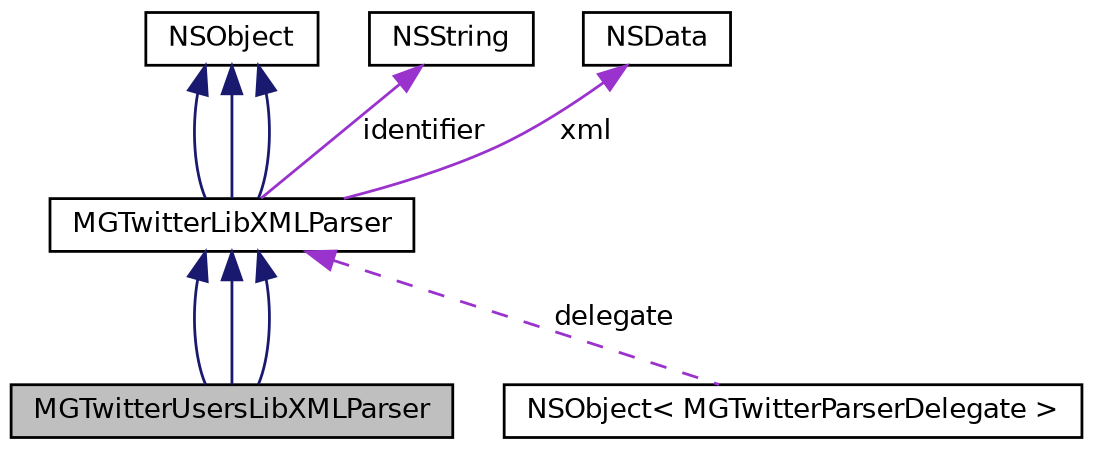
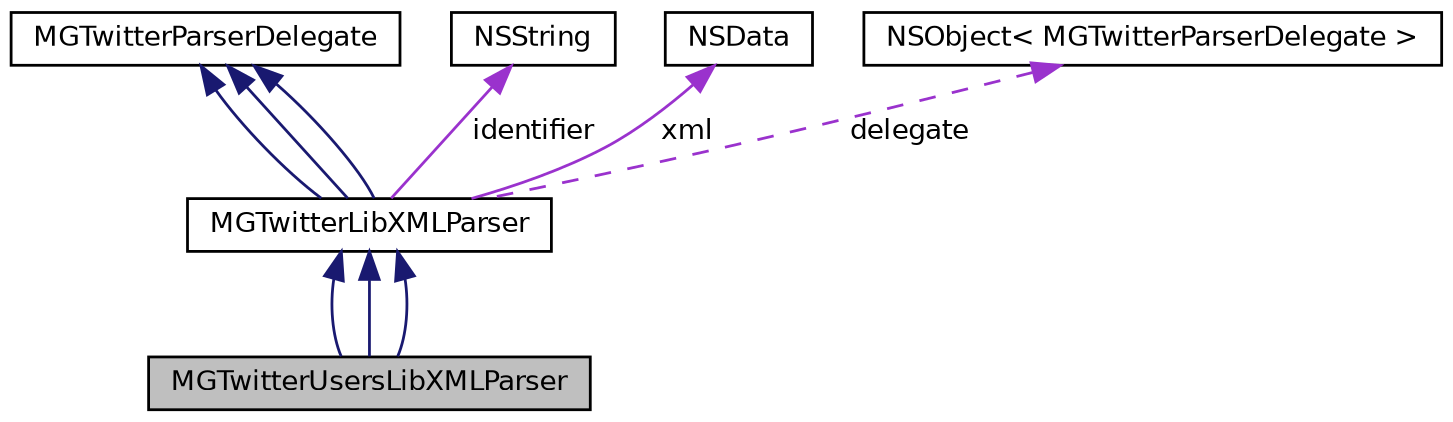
(232, 39) -> (206, 39)
(526, 322) -> (760, 139)
